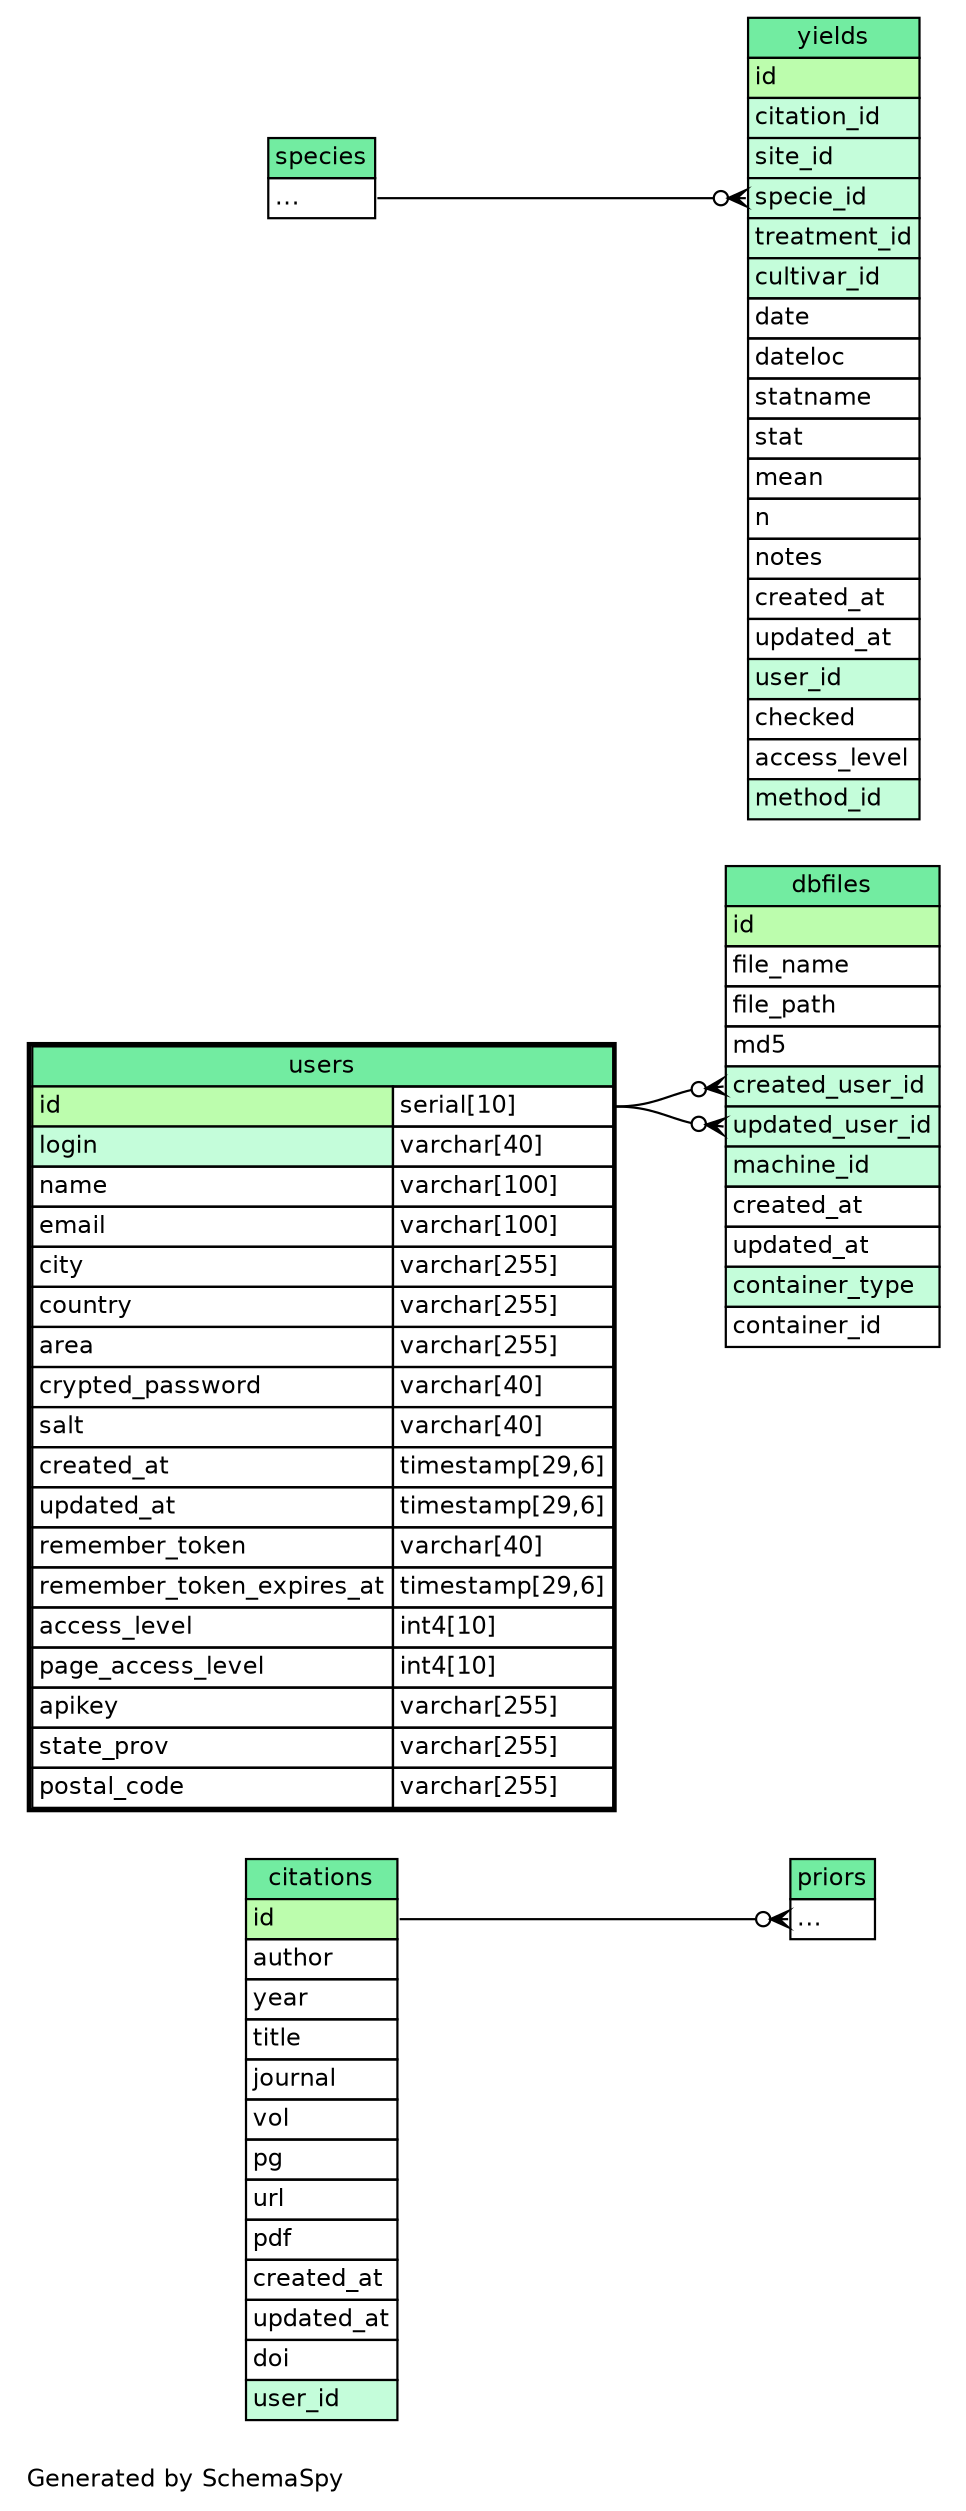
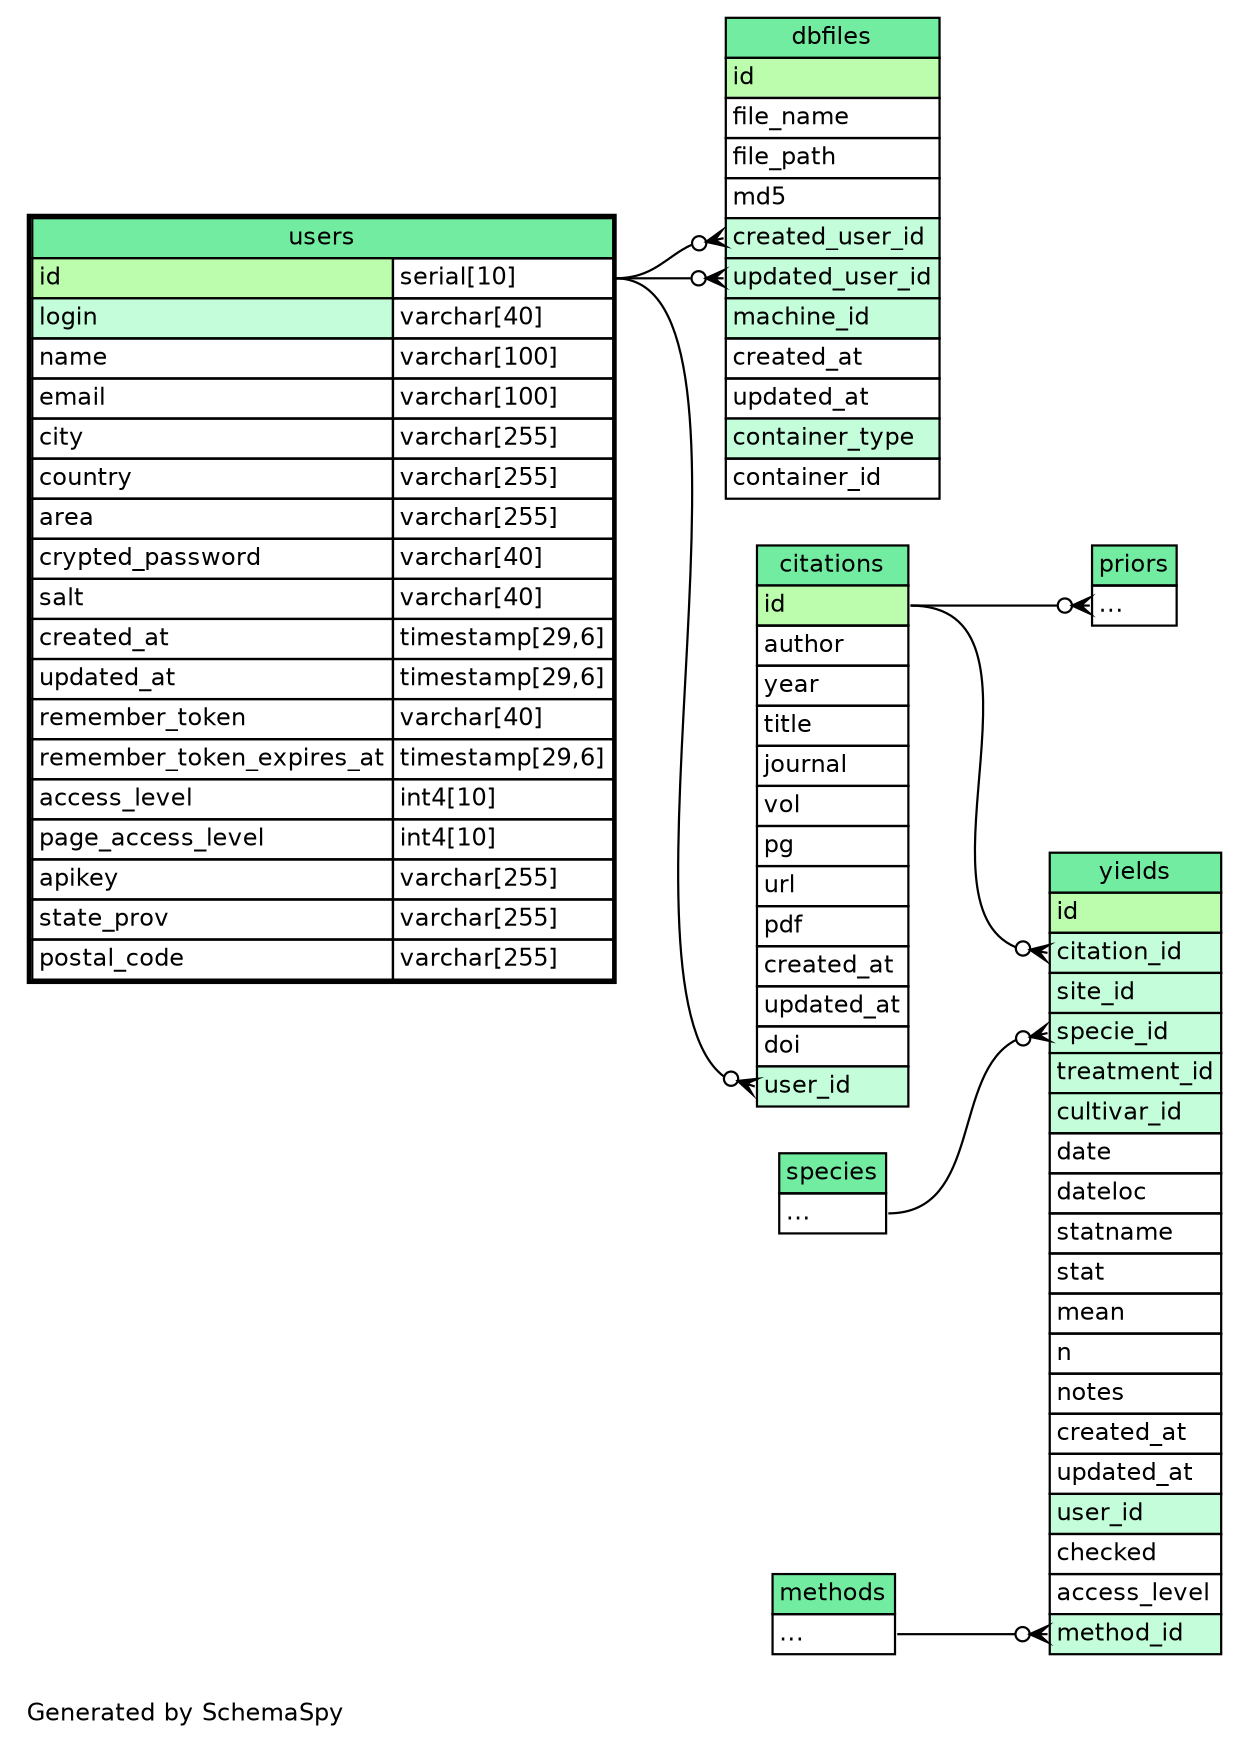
none -> (686, 667)
none -> (980, 763)
none -> (833, 1614)
